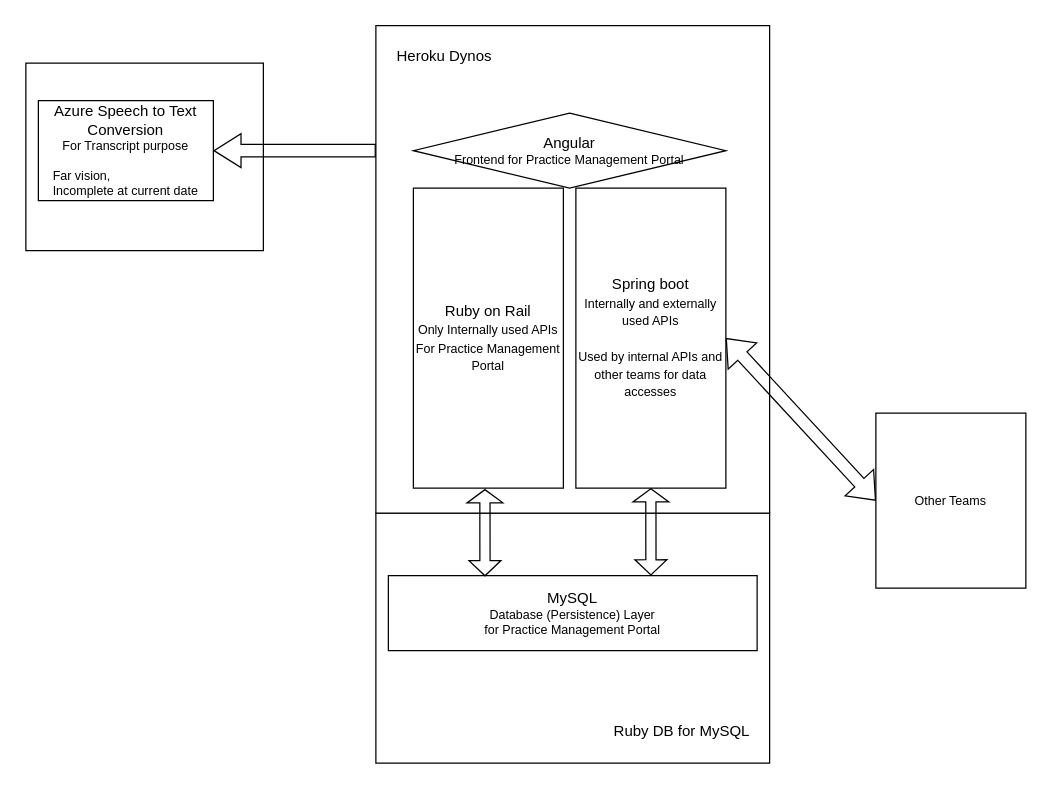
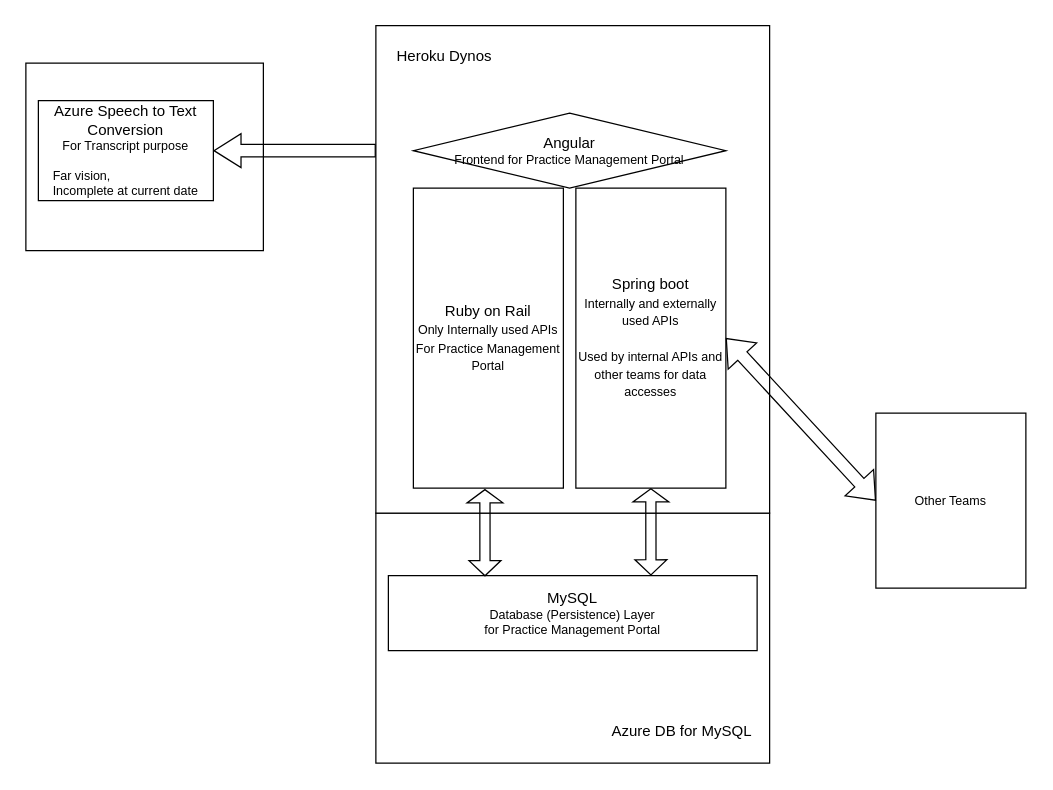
(682, 732) -> (682, 732)
